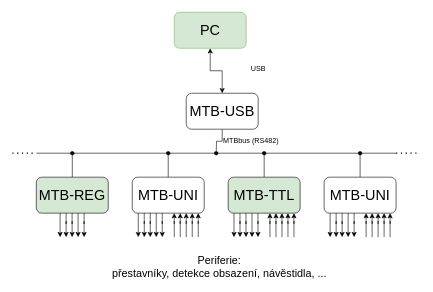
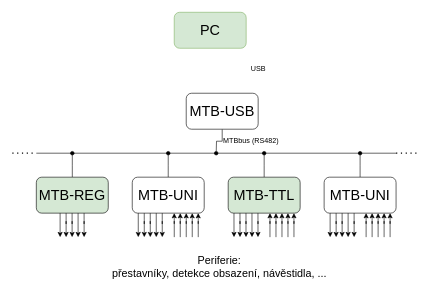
(210, 70) -> none
